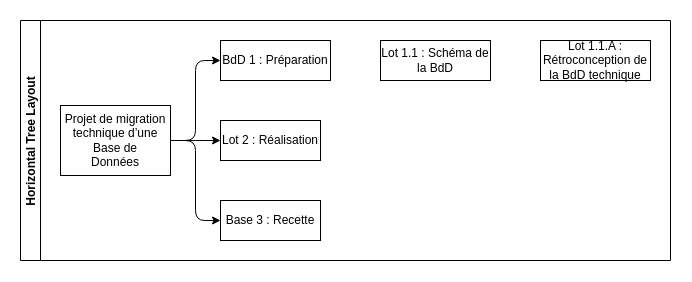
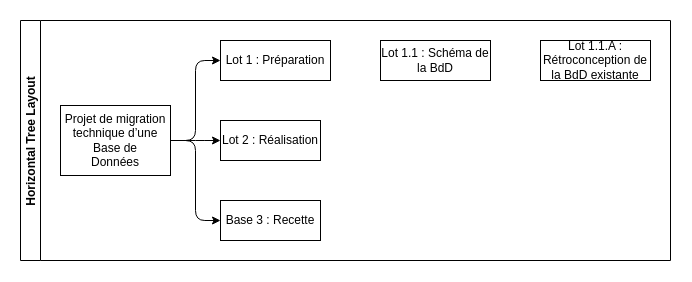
(276, 61) -> (276, 61)
(596, 61) -> (596, 61)
